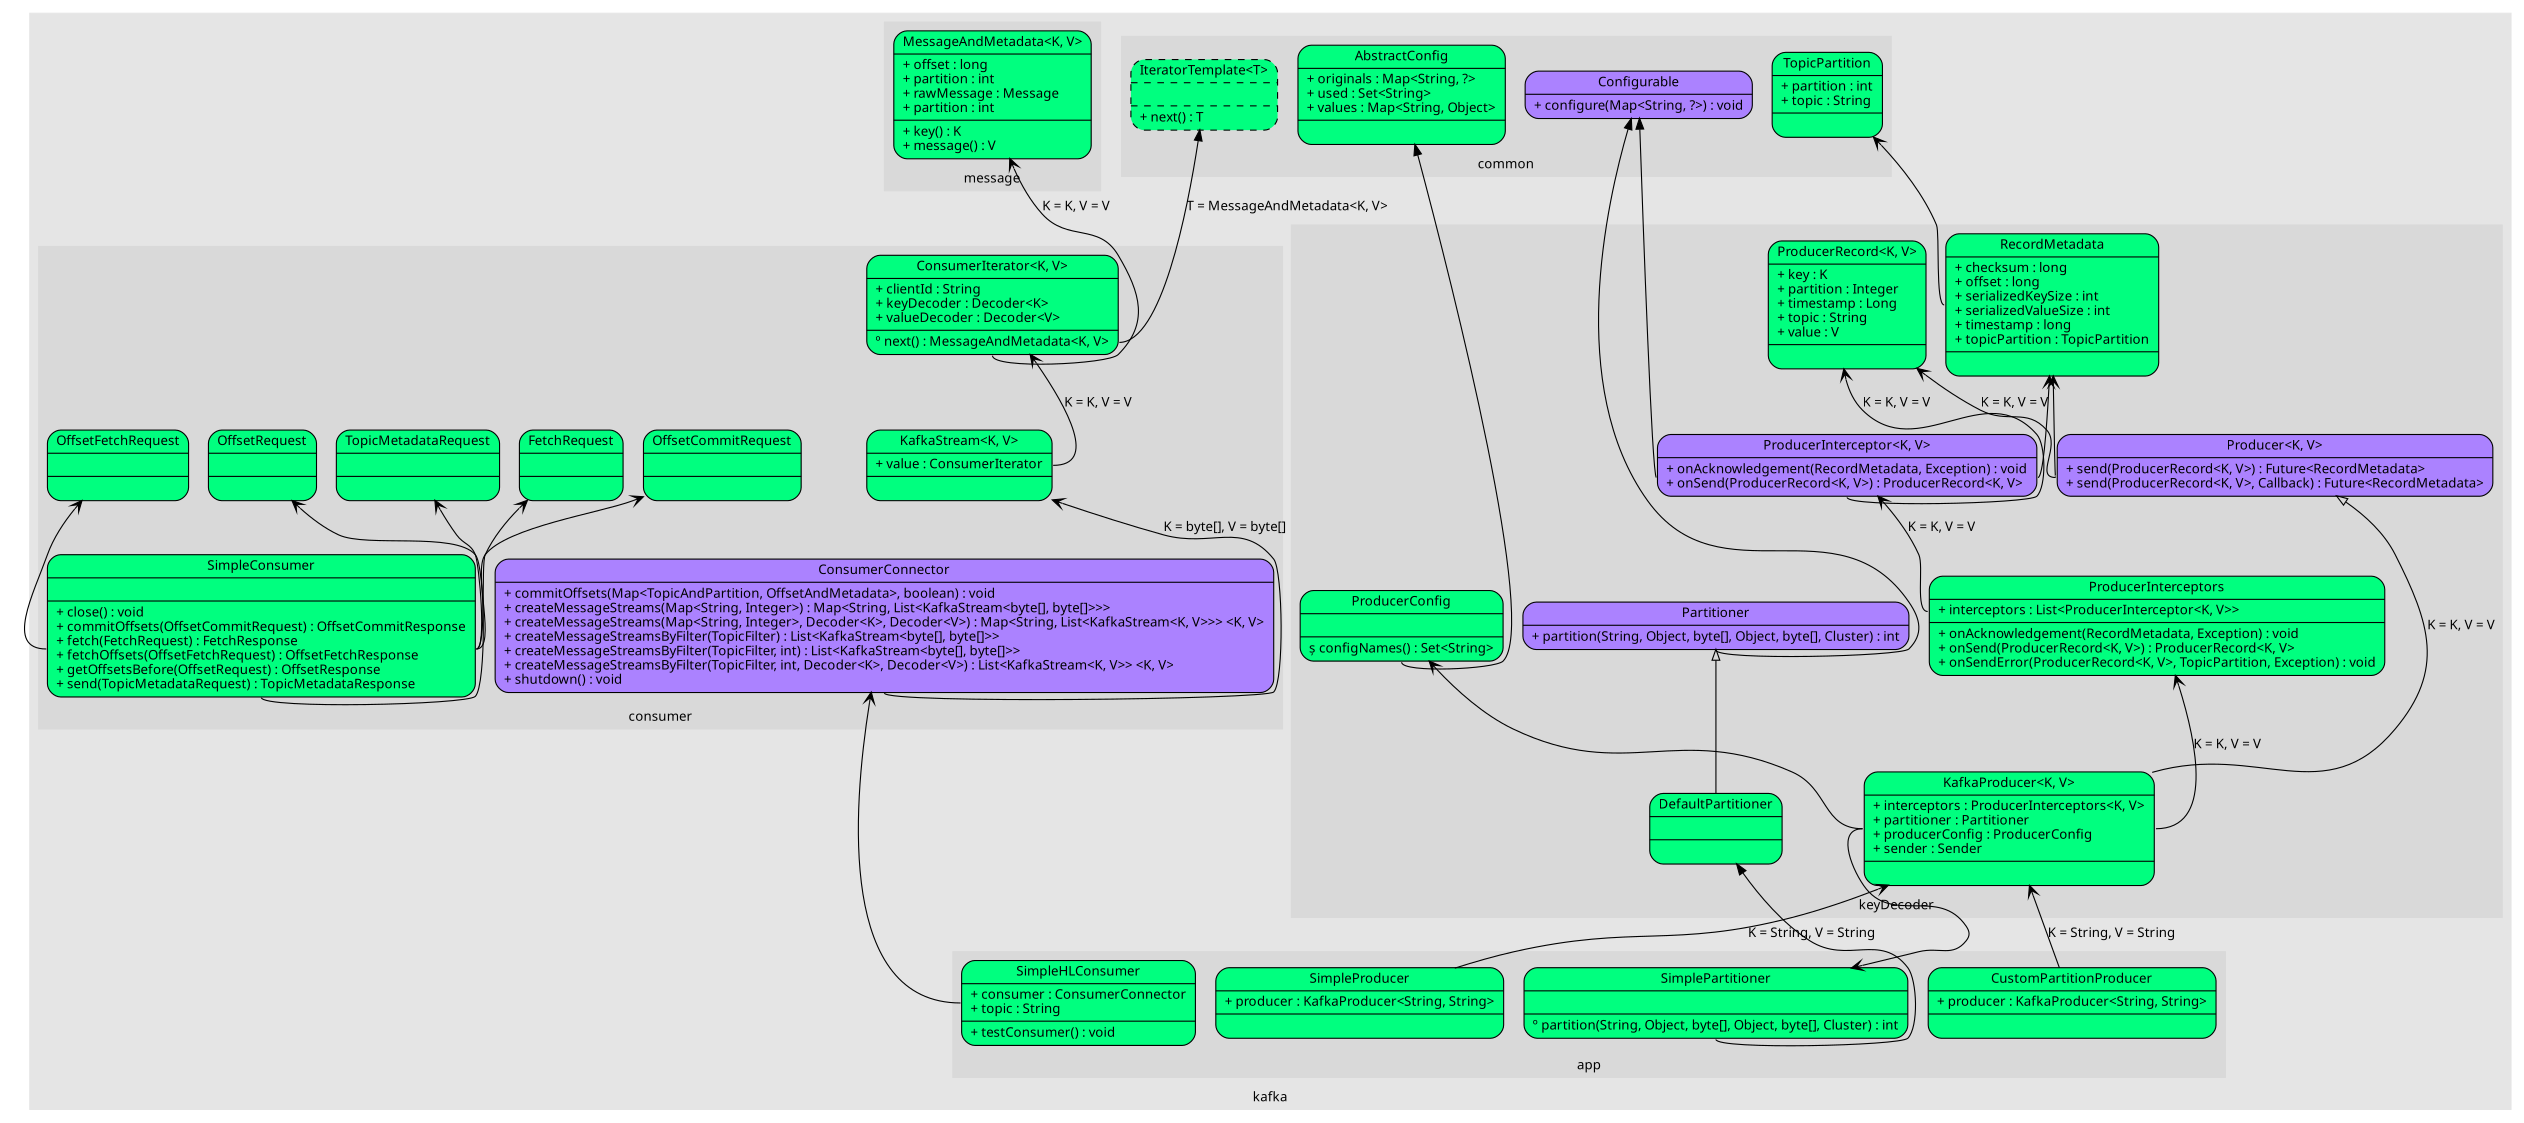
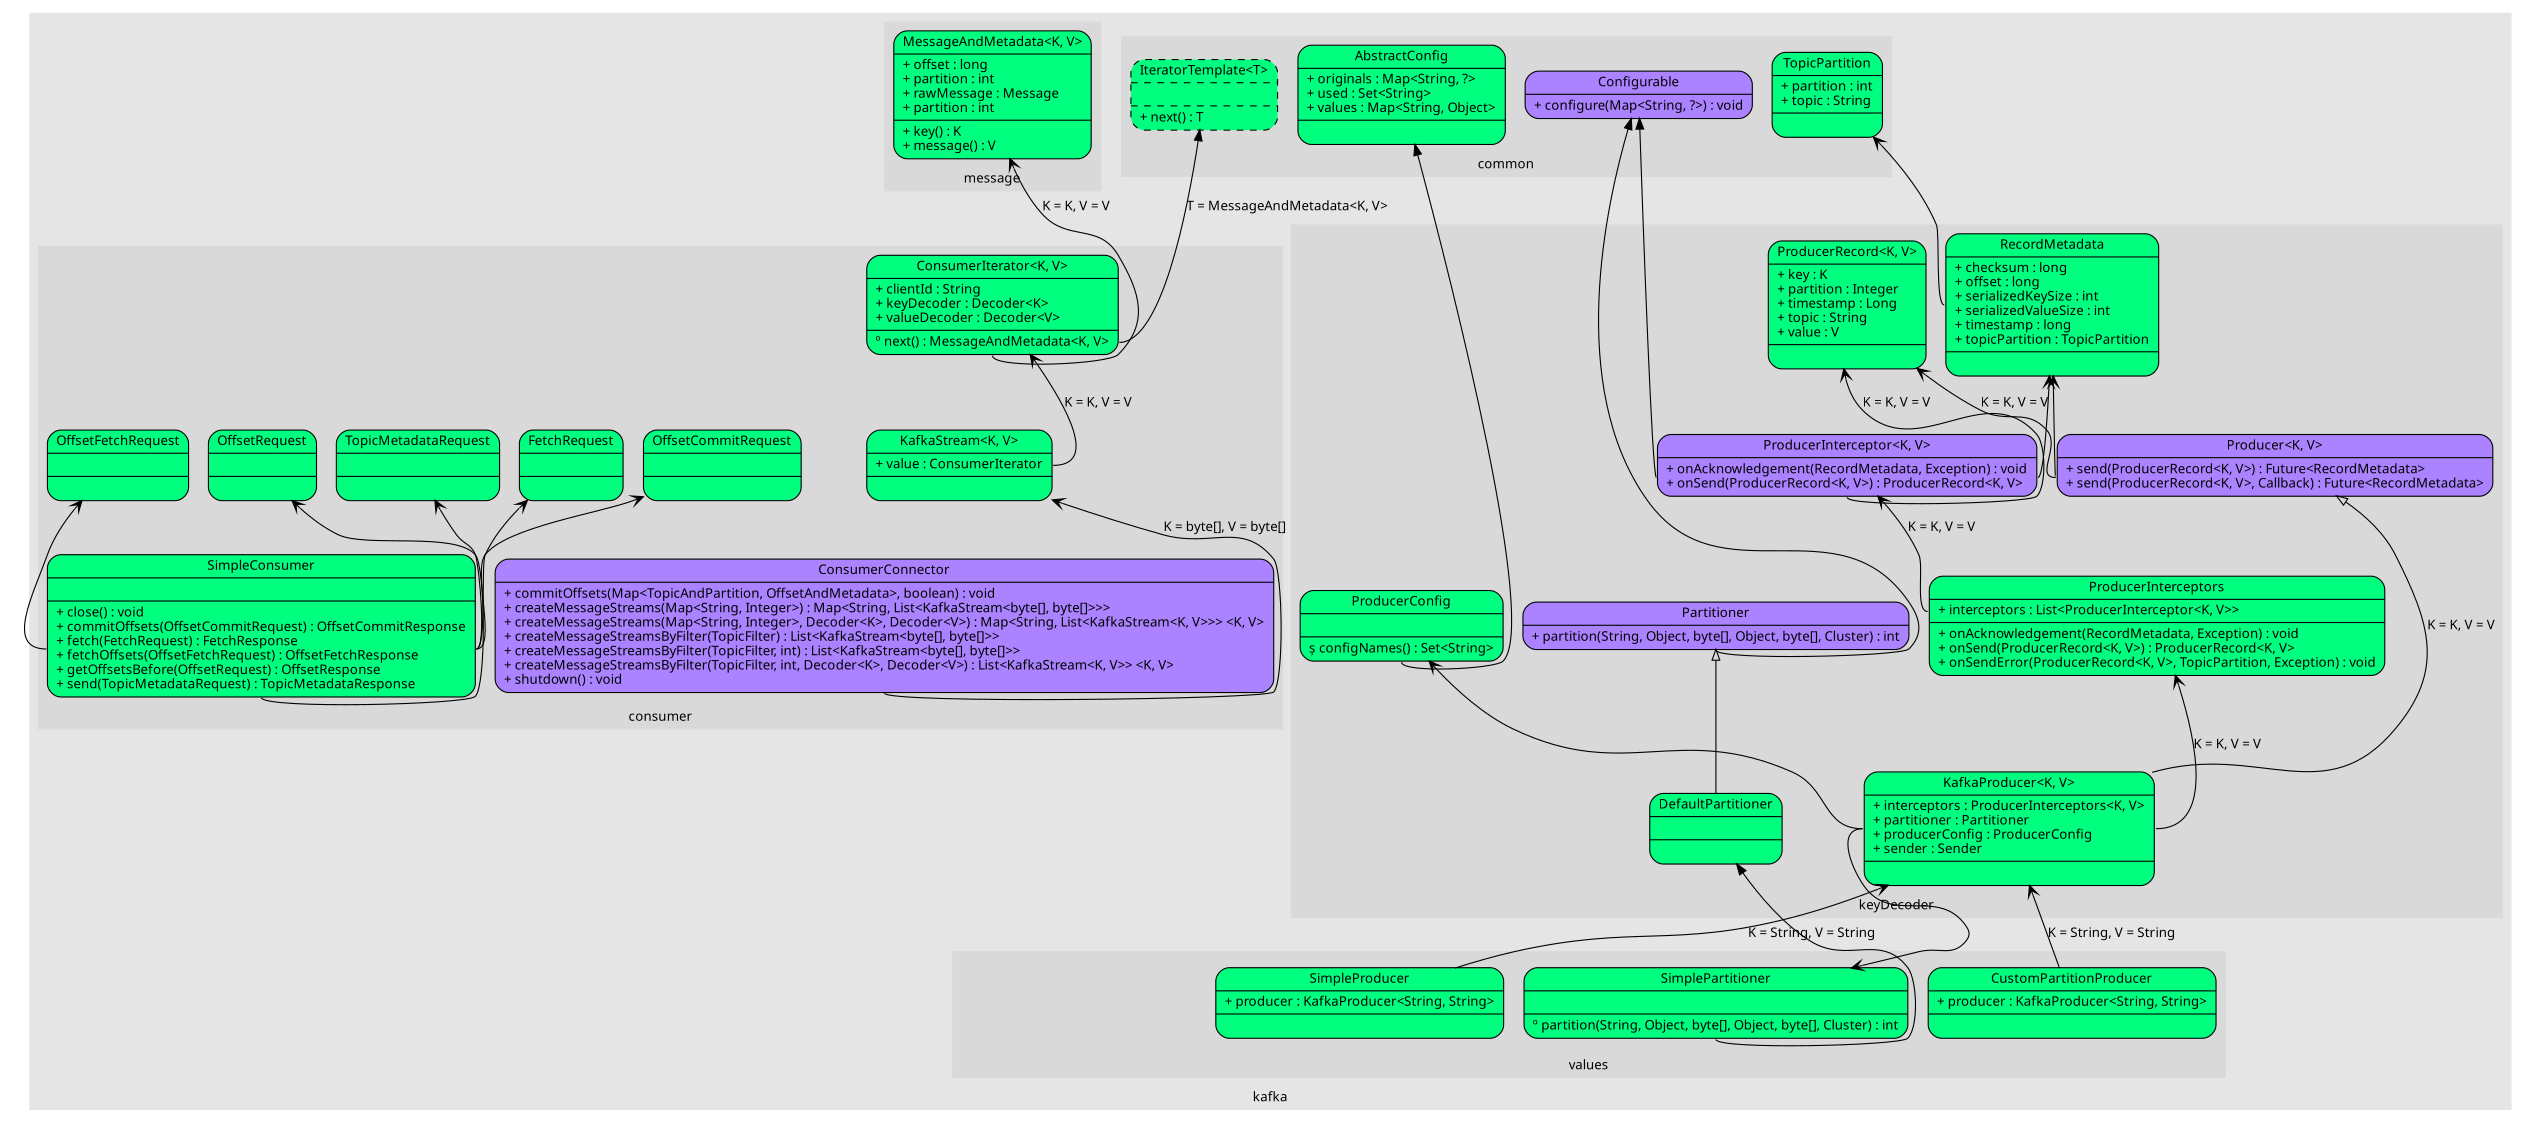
(1079, 1003) -> none
(1589, 1066) -> (1589, 1066)
